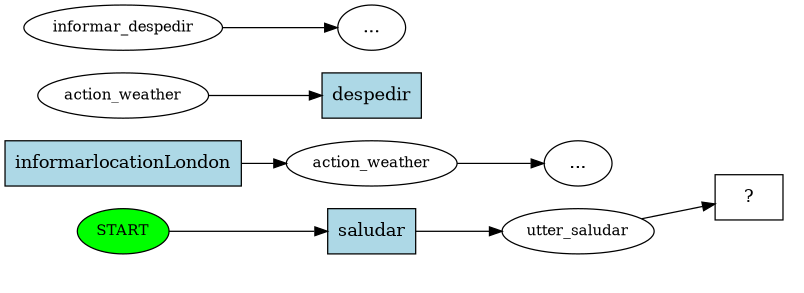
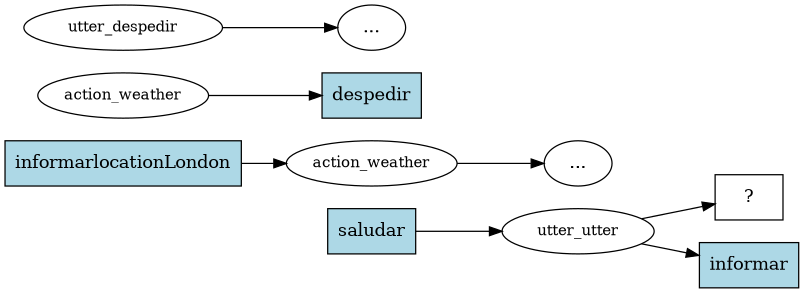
(123, 28) -> (123, 28)
(123, 231) -> none
(578, 231) -> (578, 231)
none -> (749, 265)
